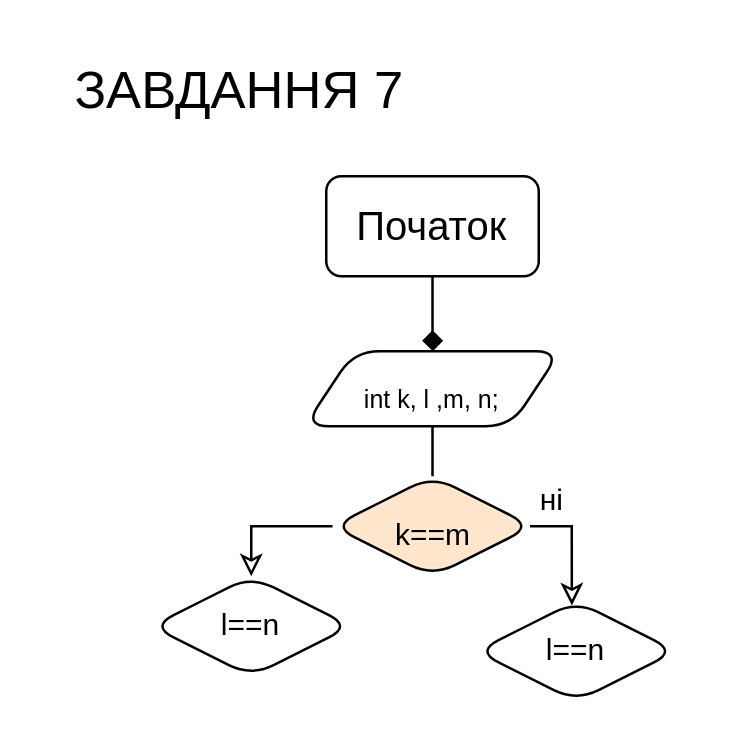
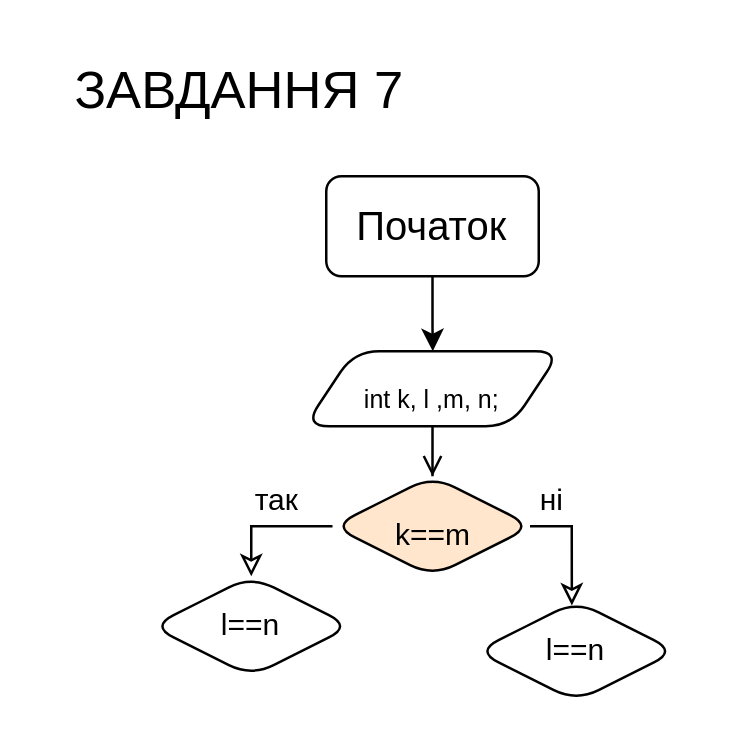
(433, 331) -> (433, 332)
(433, 469) -> (433, 468)
none -> (276, 501)
